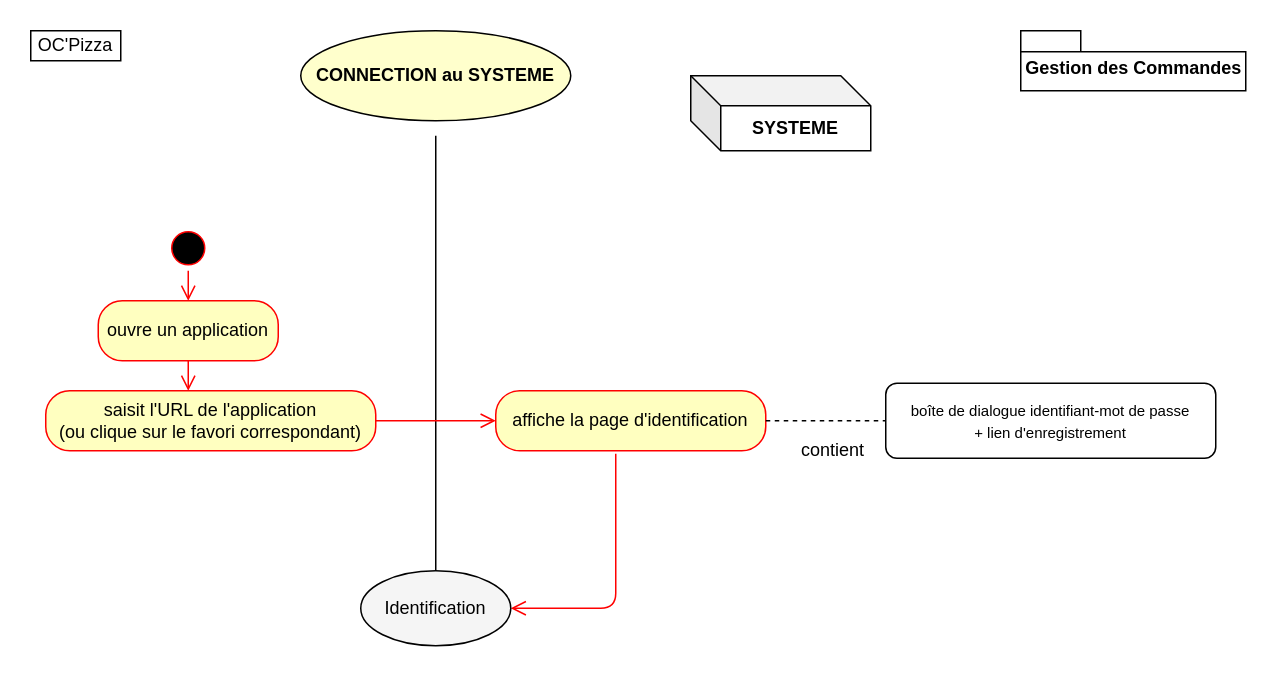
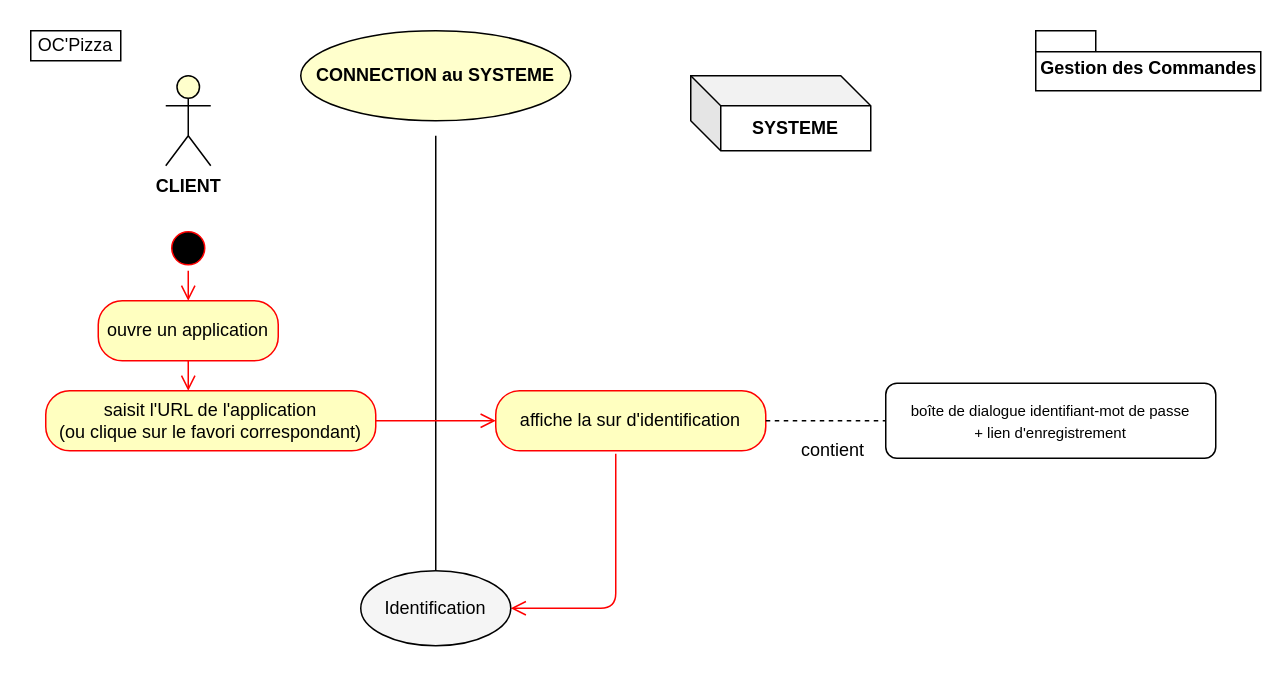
(1133, 61) -> (1148, 61)
none -> (188, 121)
(631, 421) -> (631, 421)
